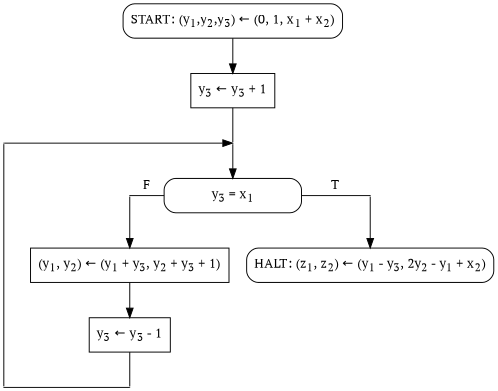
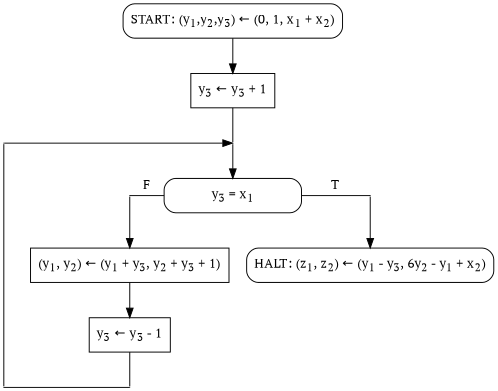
(411, 264) -> (411, 264)
